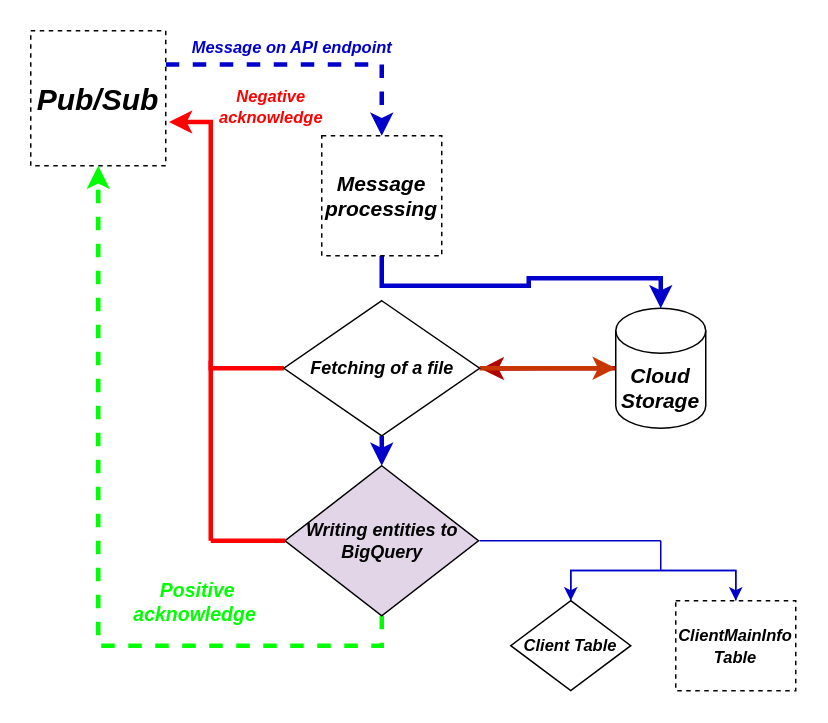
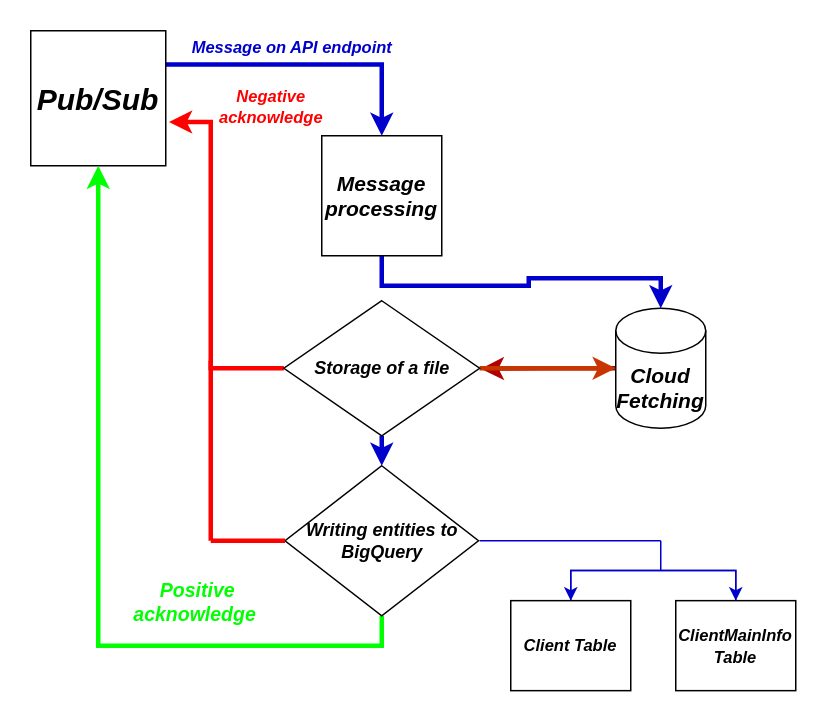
(185, 65) -> (185, 65)
(98, 98) -> (98, 98)
(382, 196) -> (382, 196)
(383, 368) -> (383, 368)
(661, 388) -> (661, 388)
(382, 541) -> (382, 541)
(382, 635) -> (382, 635)
(571, 646) -> (571, 646)
(736, 646) -> (736, 646)
